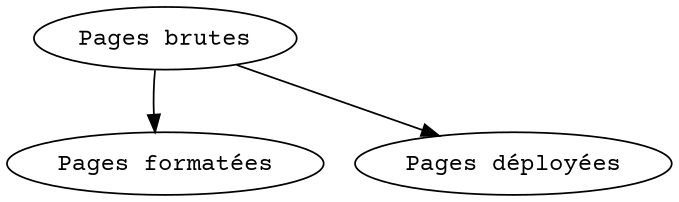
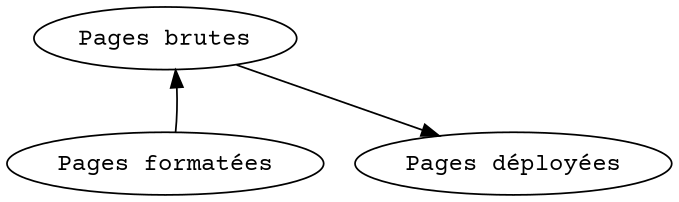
(154, 92) -> (177, 110)
